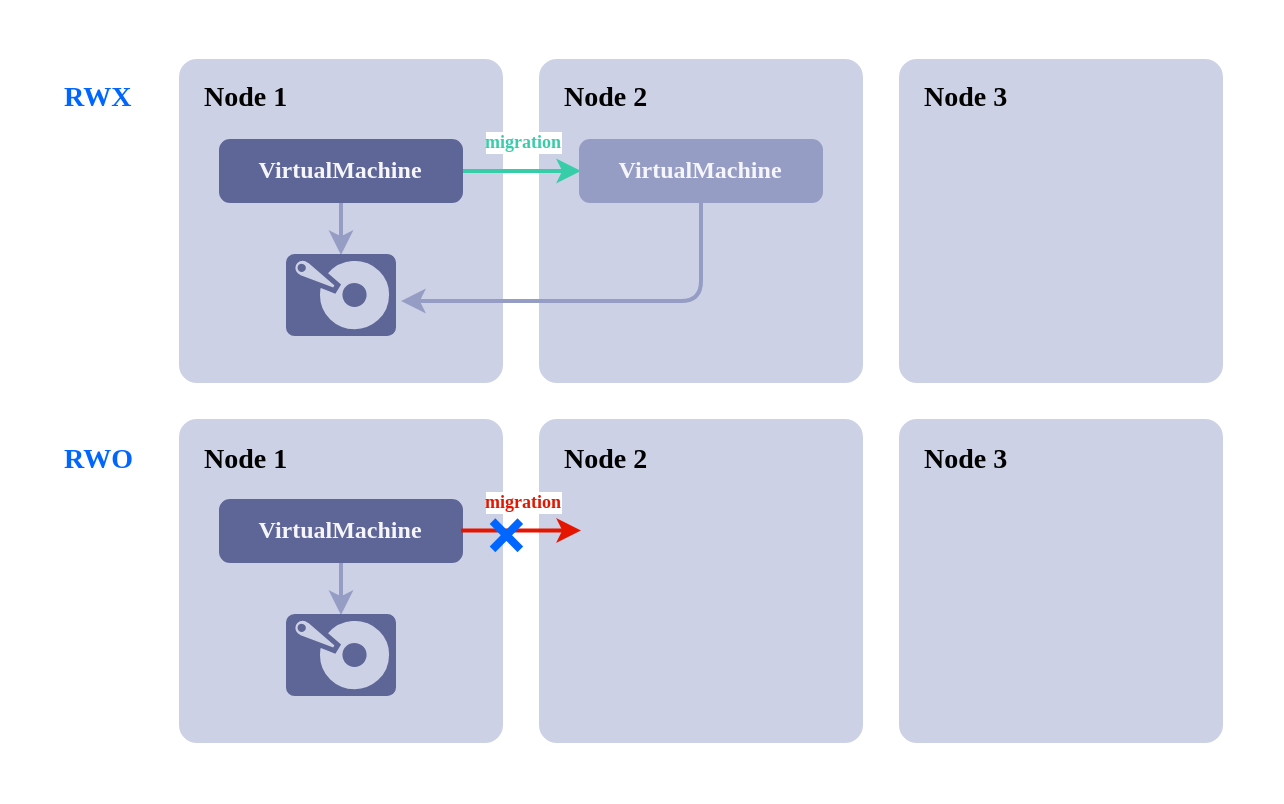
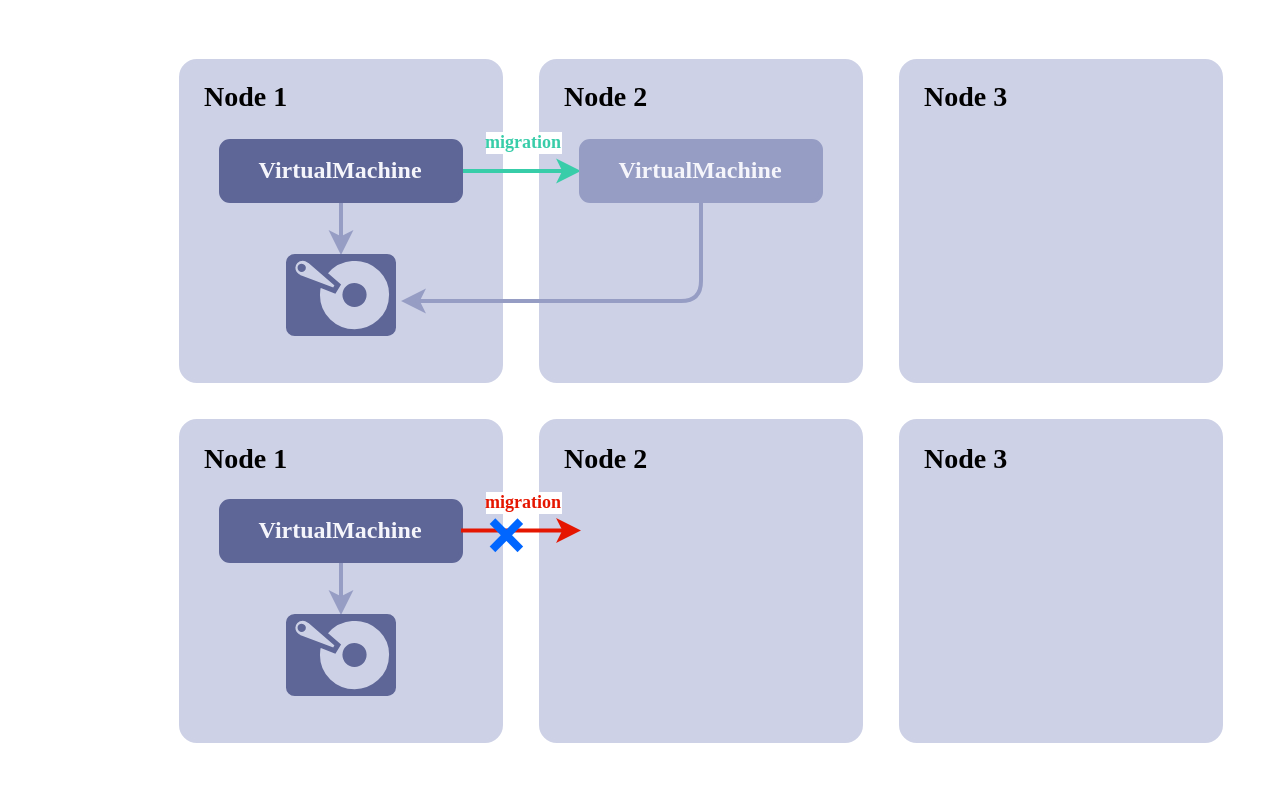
(121, 99) -> none
(121, 461) -> none
